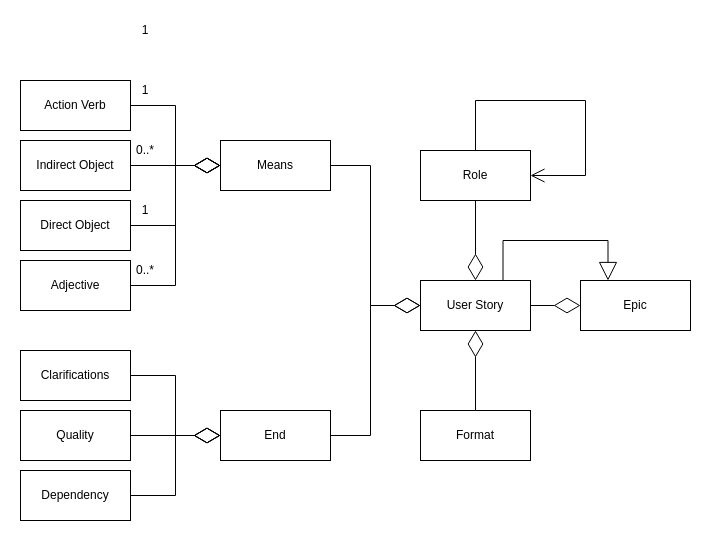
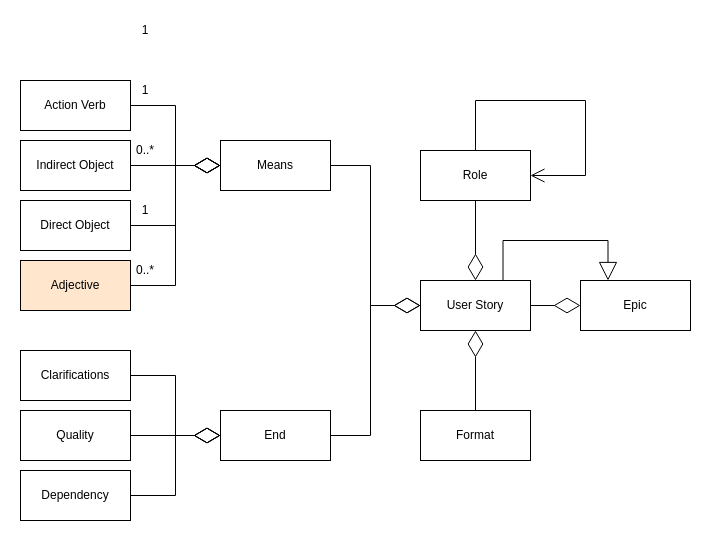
(76, 286) -> (76, 286)
